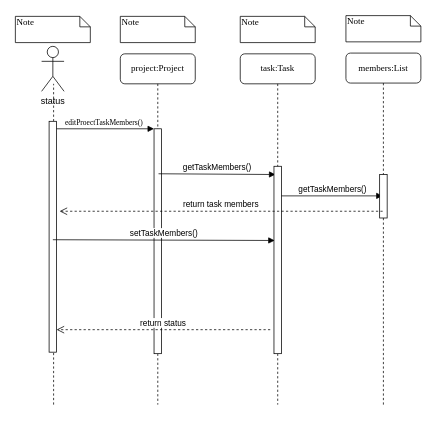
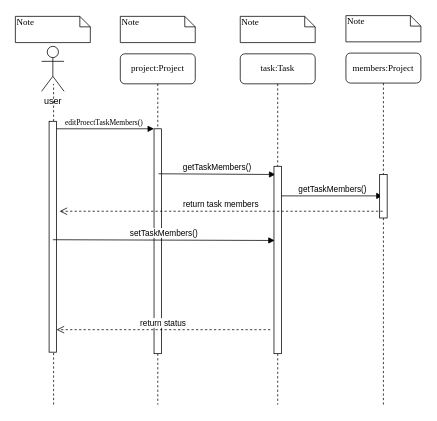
(384, 68) -> (384, 68)
(53, 102) -> (53, 102)
